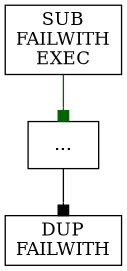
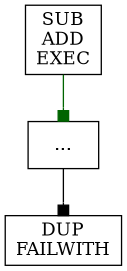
(63, 40) -> (63, 40)
